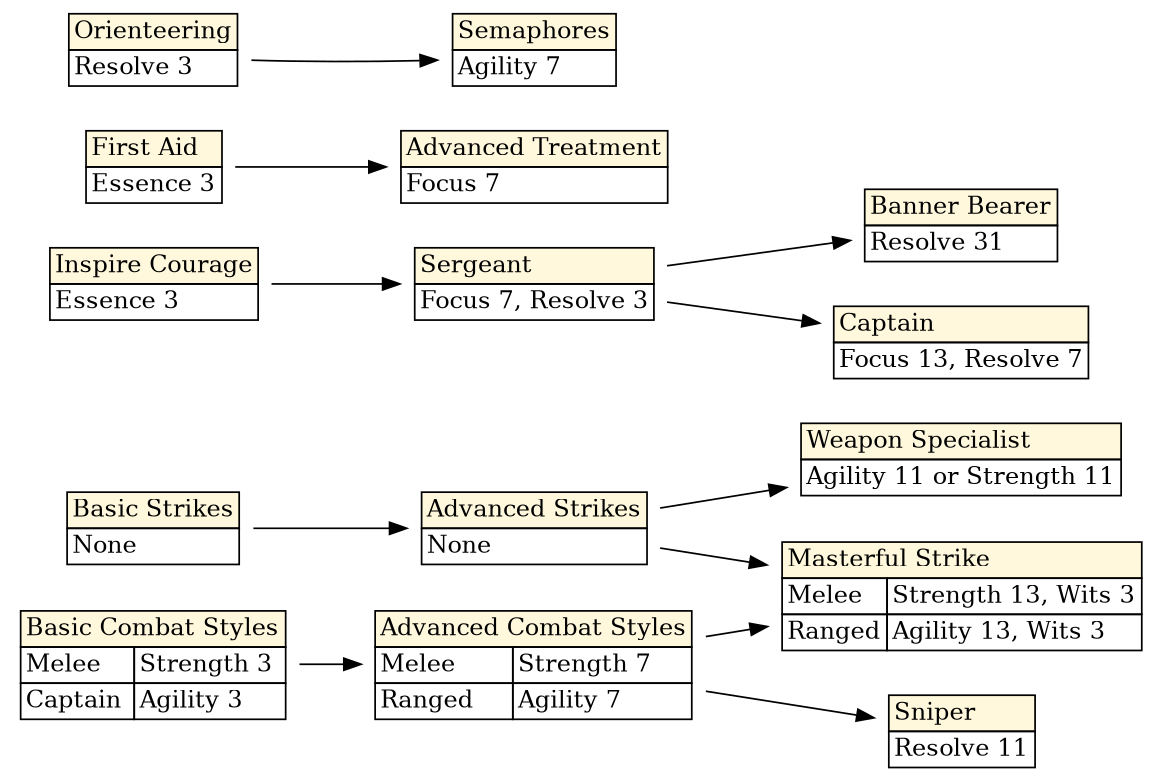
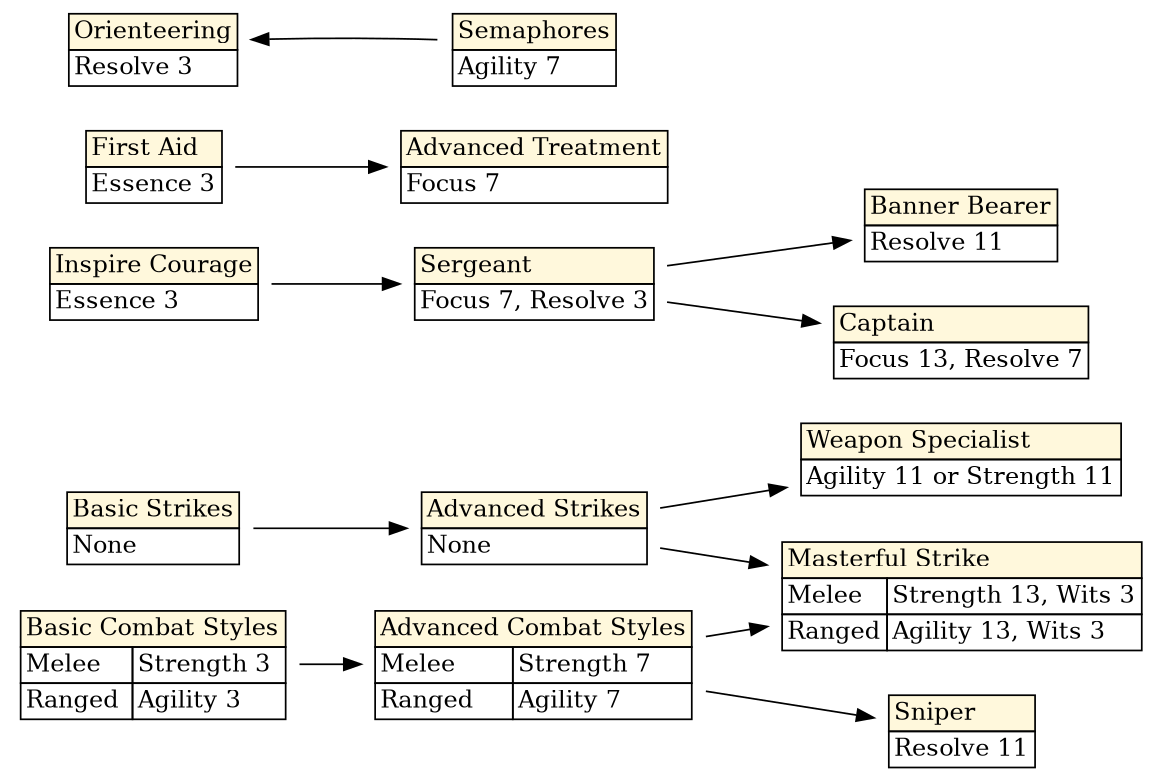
(336, 62) -> (353, 38)
(938, 243) -> (938, 243)
(74, 700) -> (73, 700)
